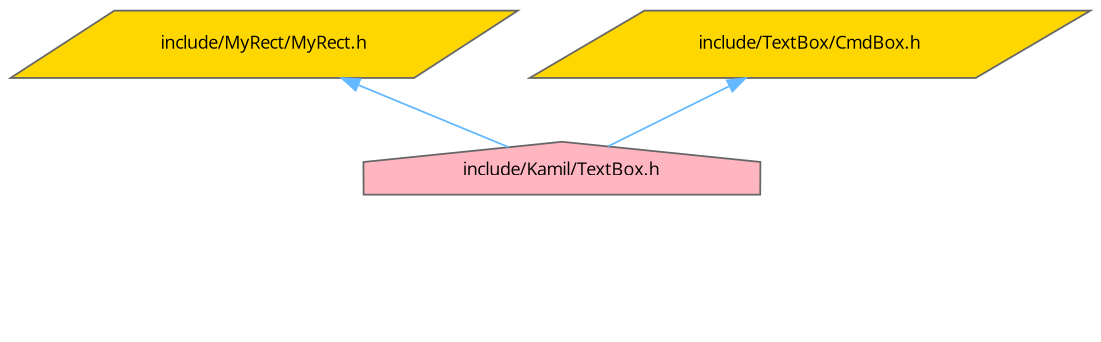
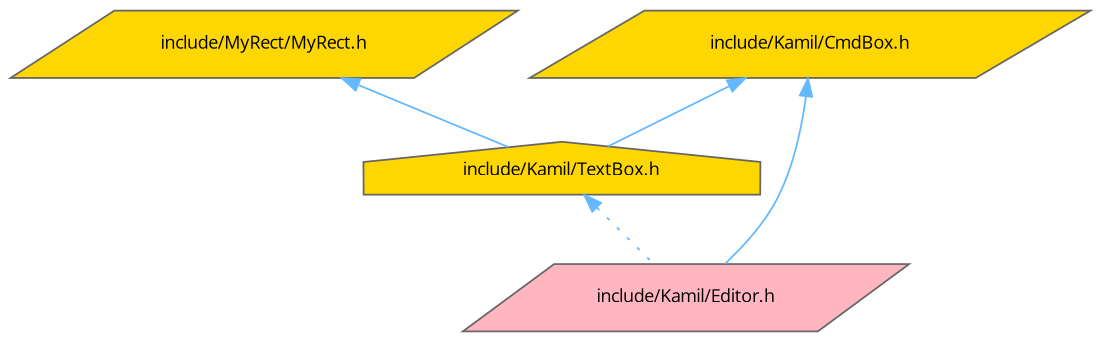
(810, 44) -> (810, 44)
(562, 171) -> (562, 171)
none -> (686, 298)
